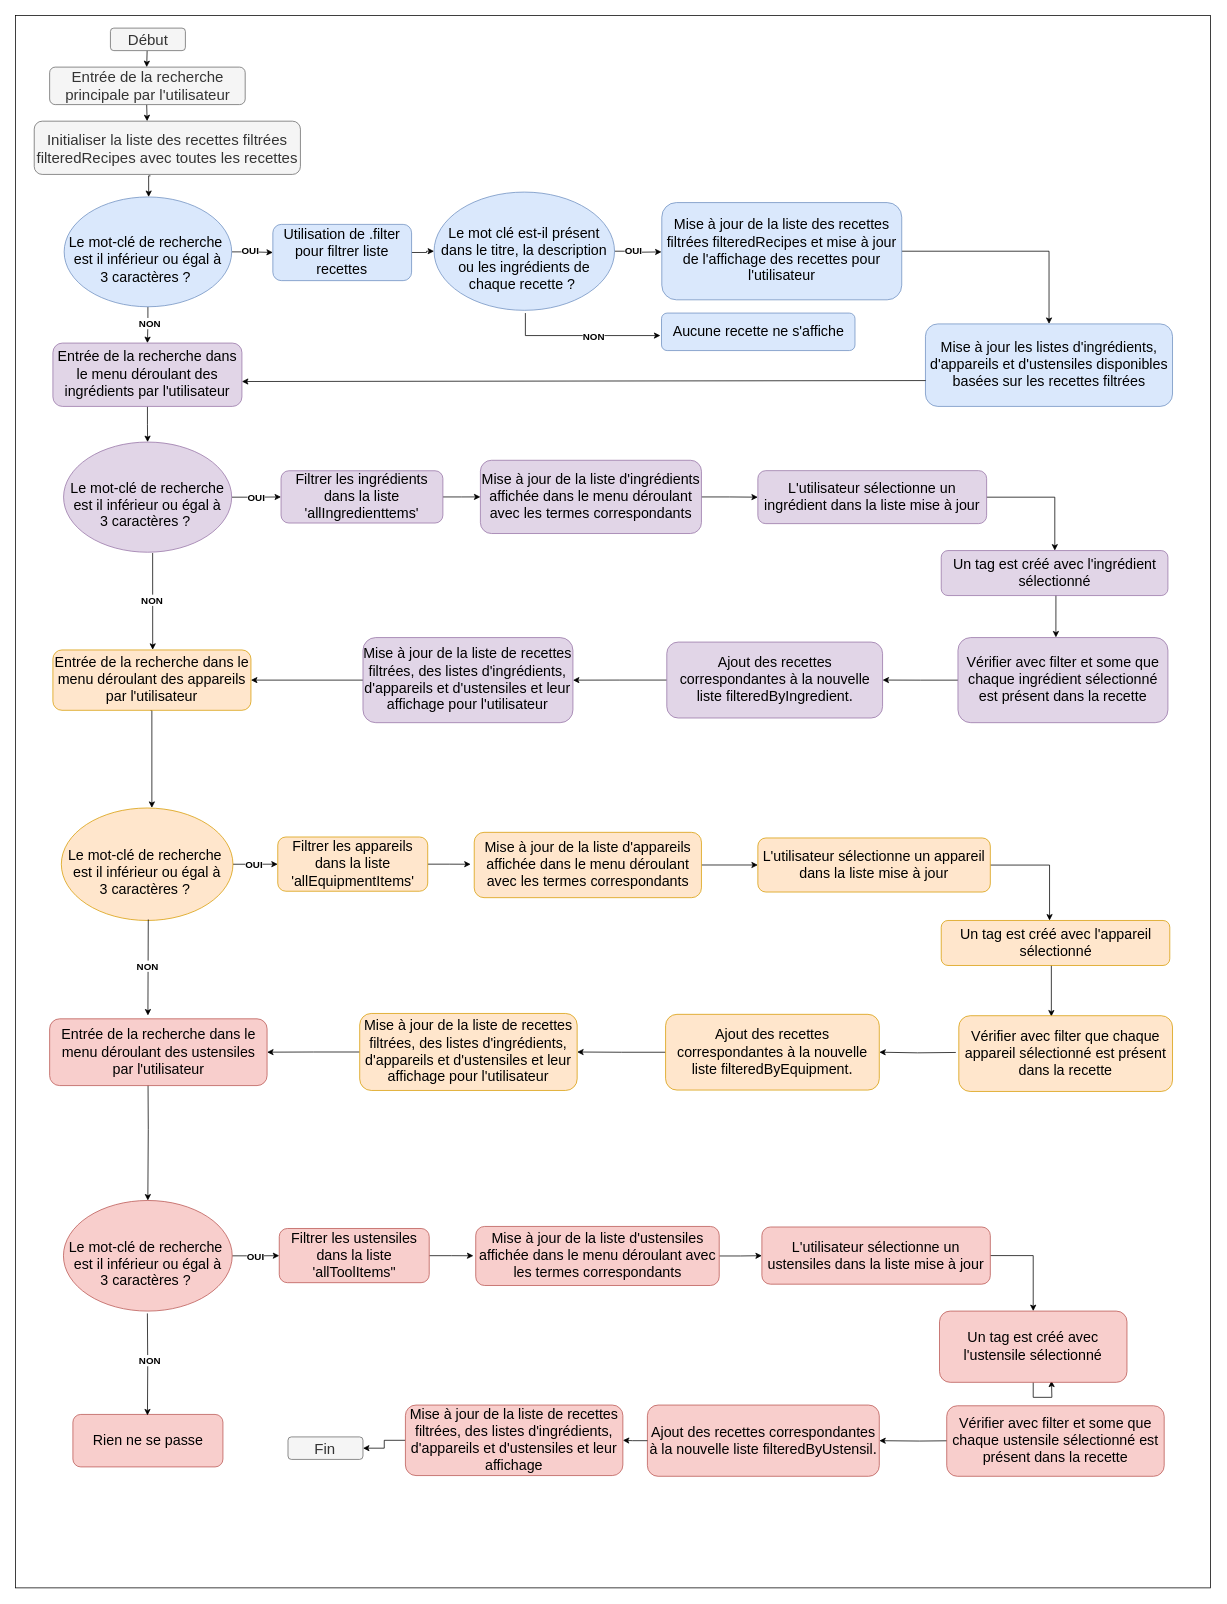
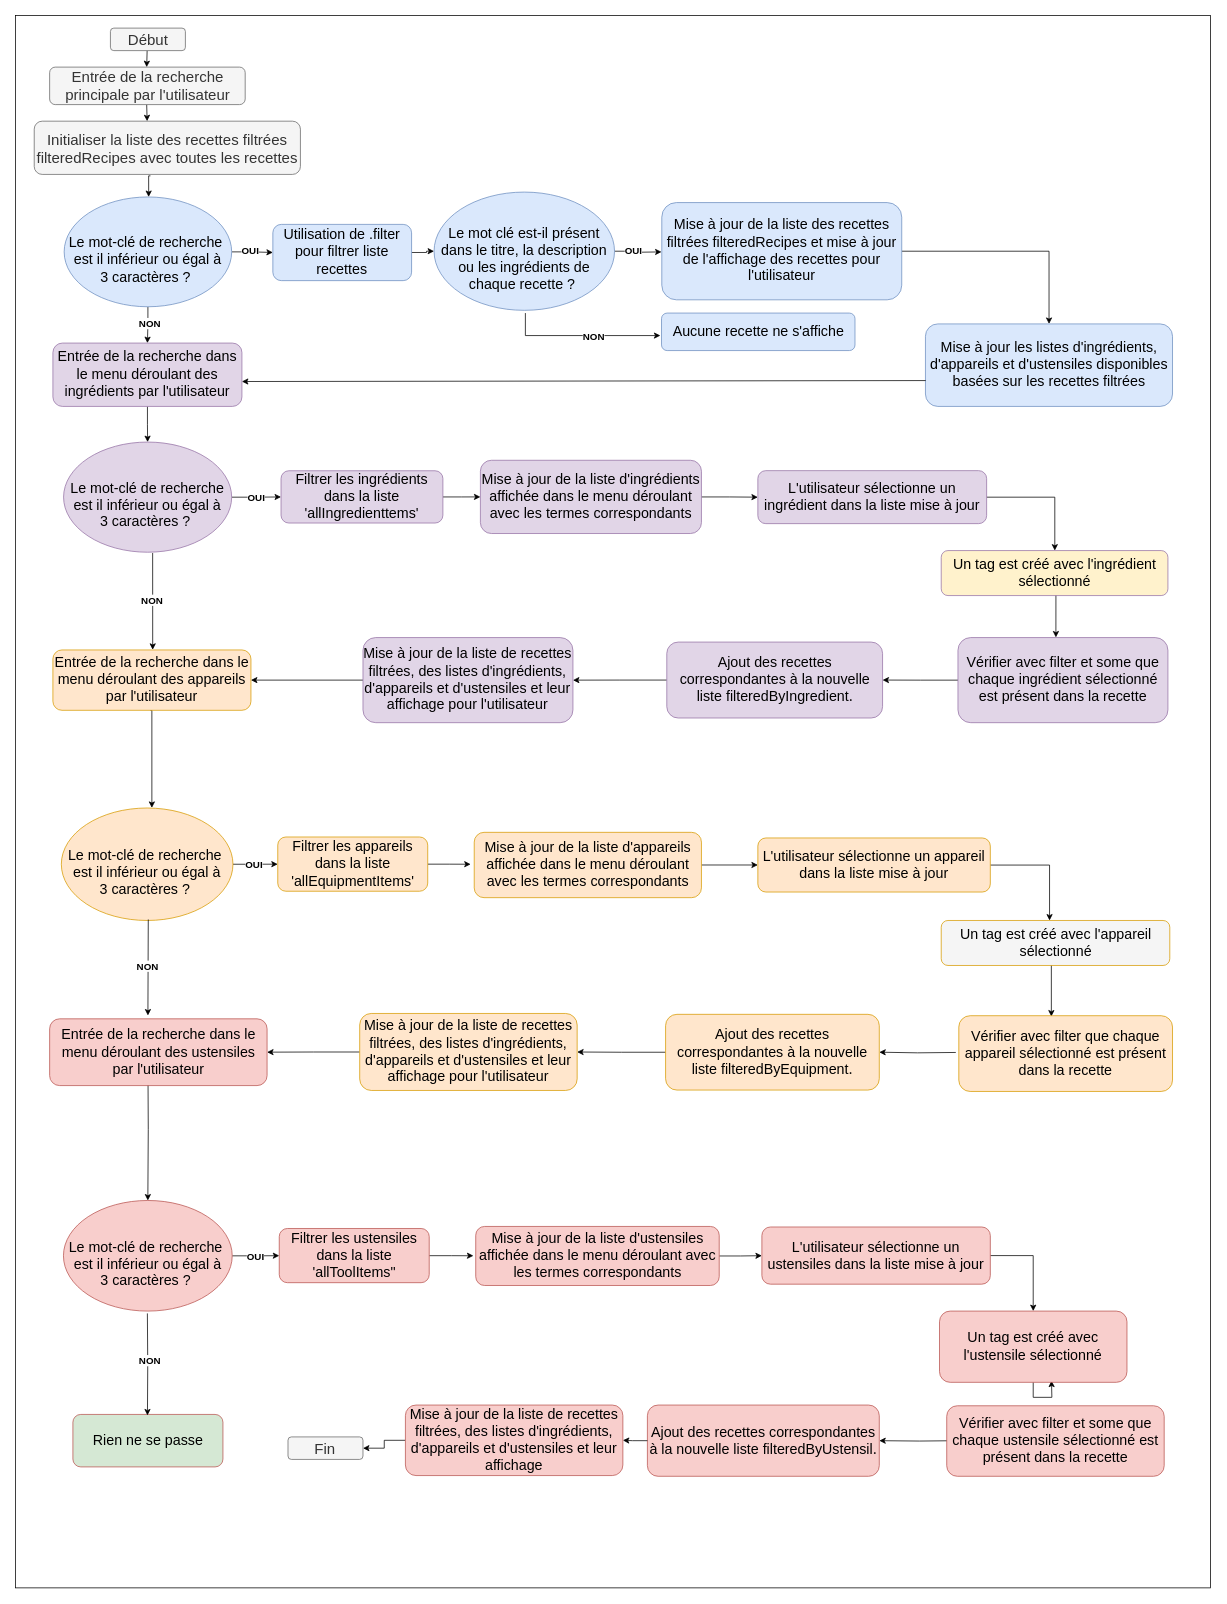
(1055, 573) -> (1055, 573)
(1056, 943) -> (1056, 943)
(148, 1441) -> (148, 1441)
